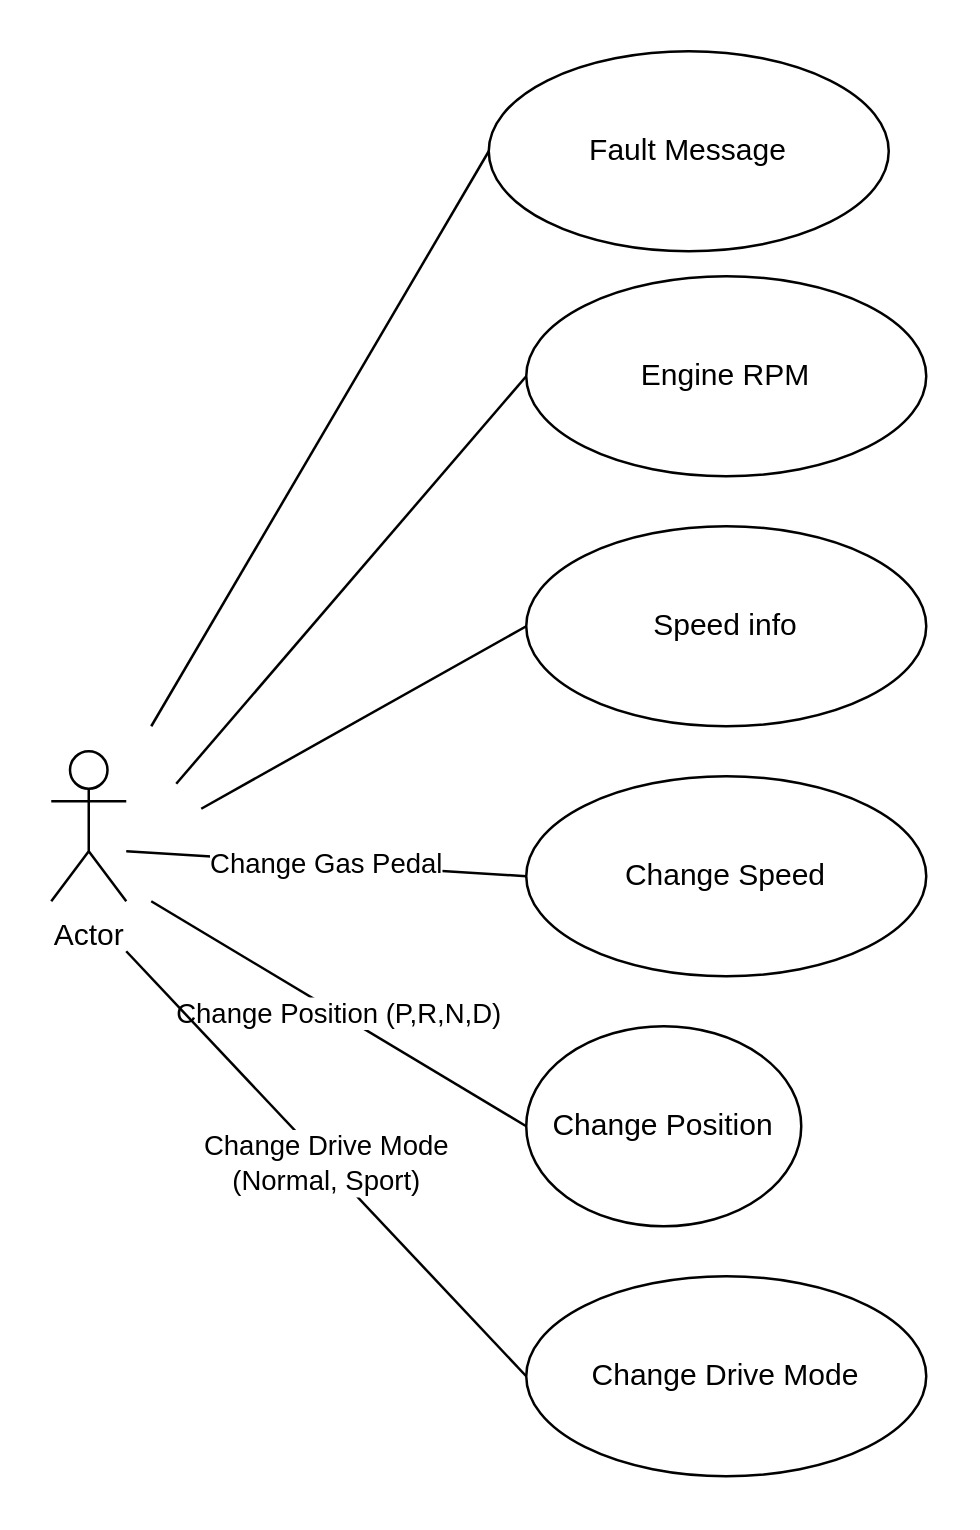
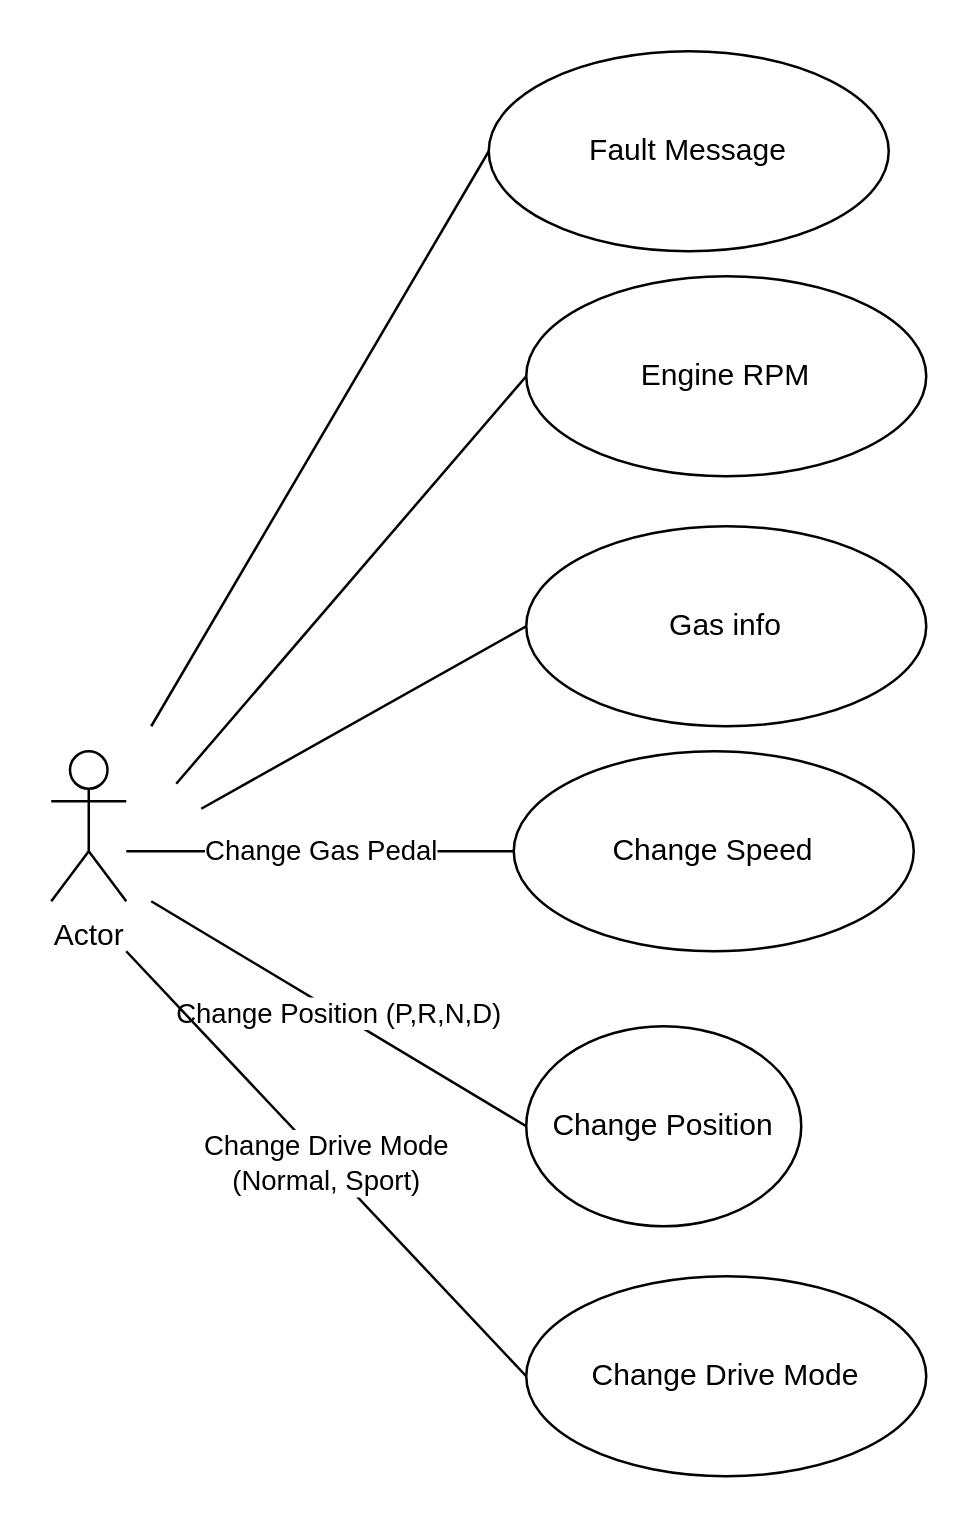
(726, 626) -> (726, 626)
(726, 876) -> (714, 851)
